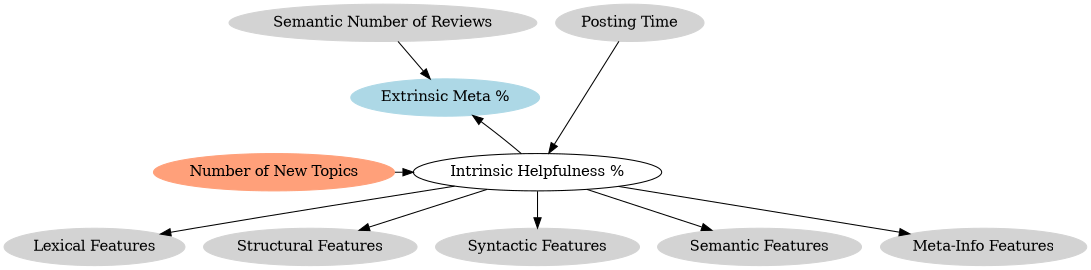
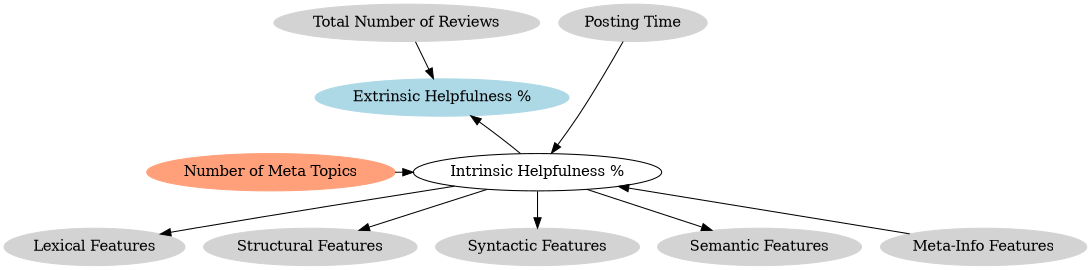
(383, 23) -> (407, 23)
(445, 98) -> (442, 98)
(274, 172) -> (271, 172)
(759, 209) -> (769, 211)
